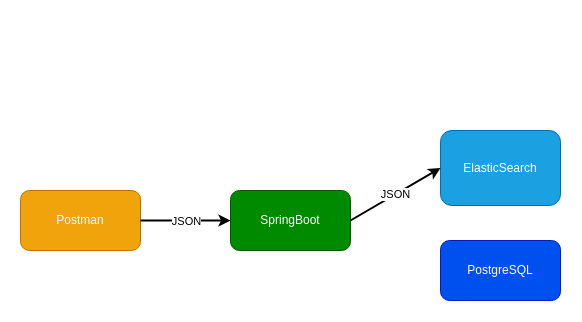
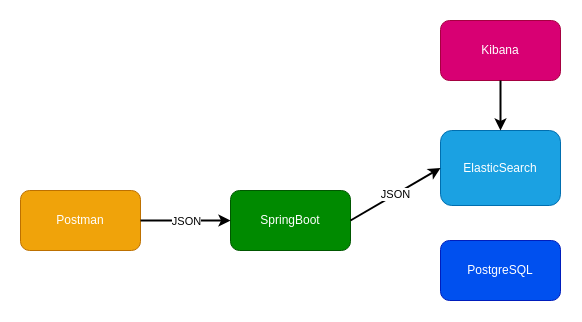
none -> (501, 51)
none -> (501, 101)
